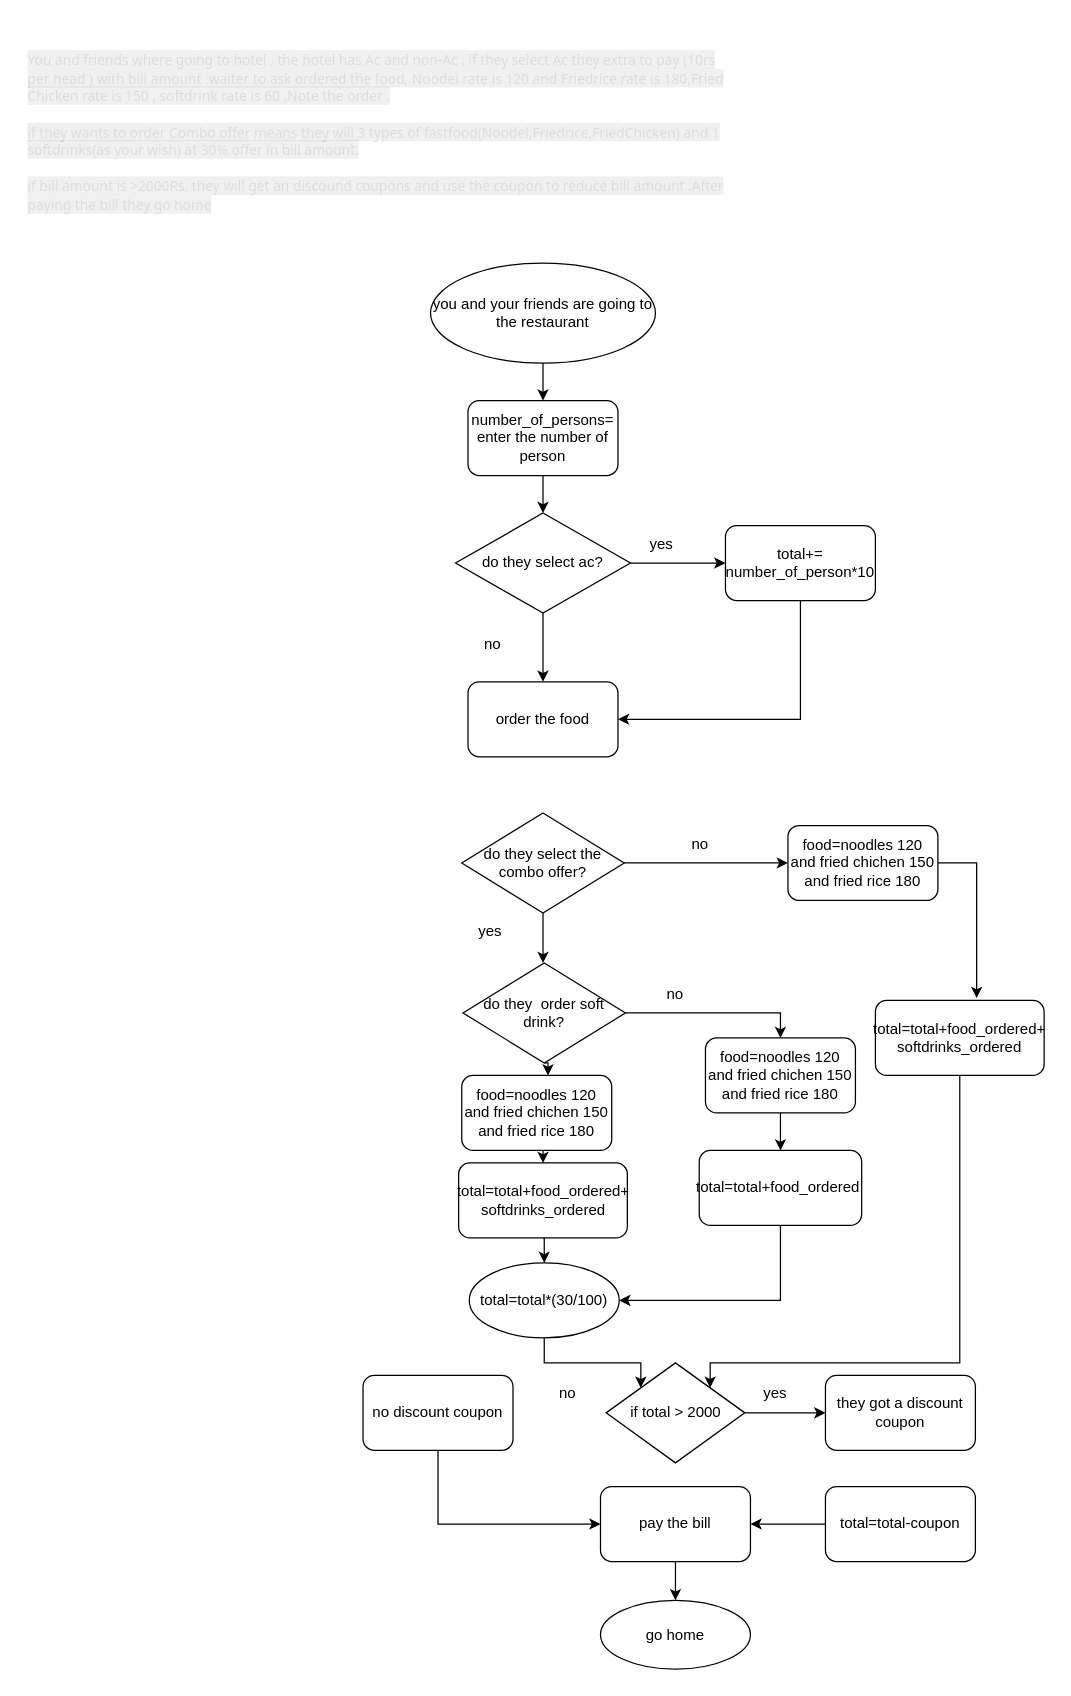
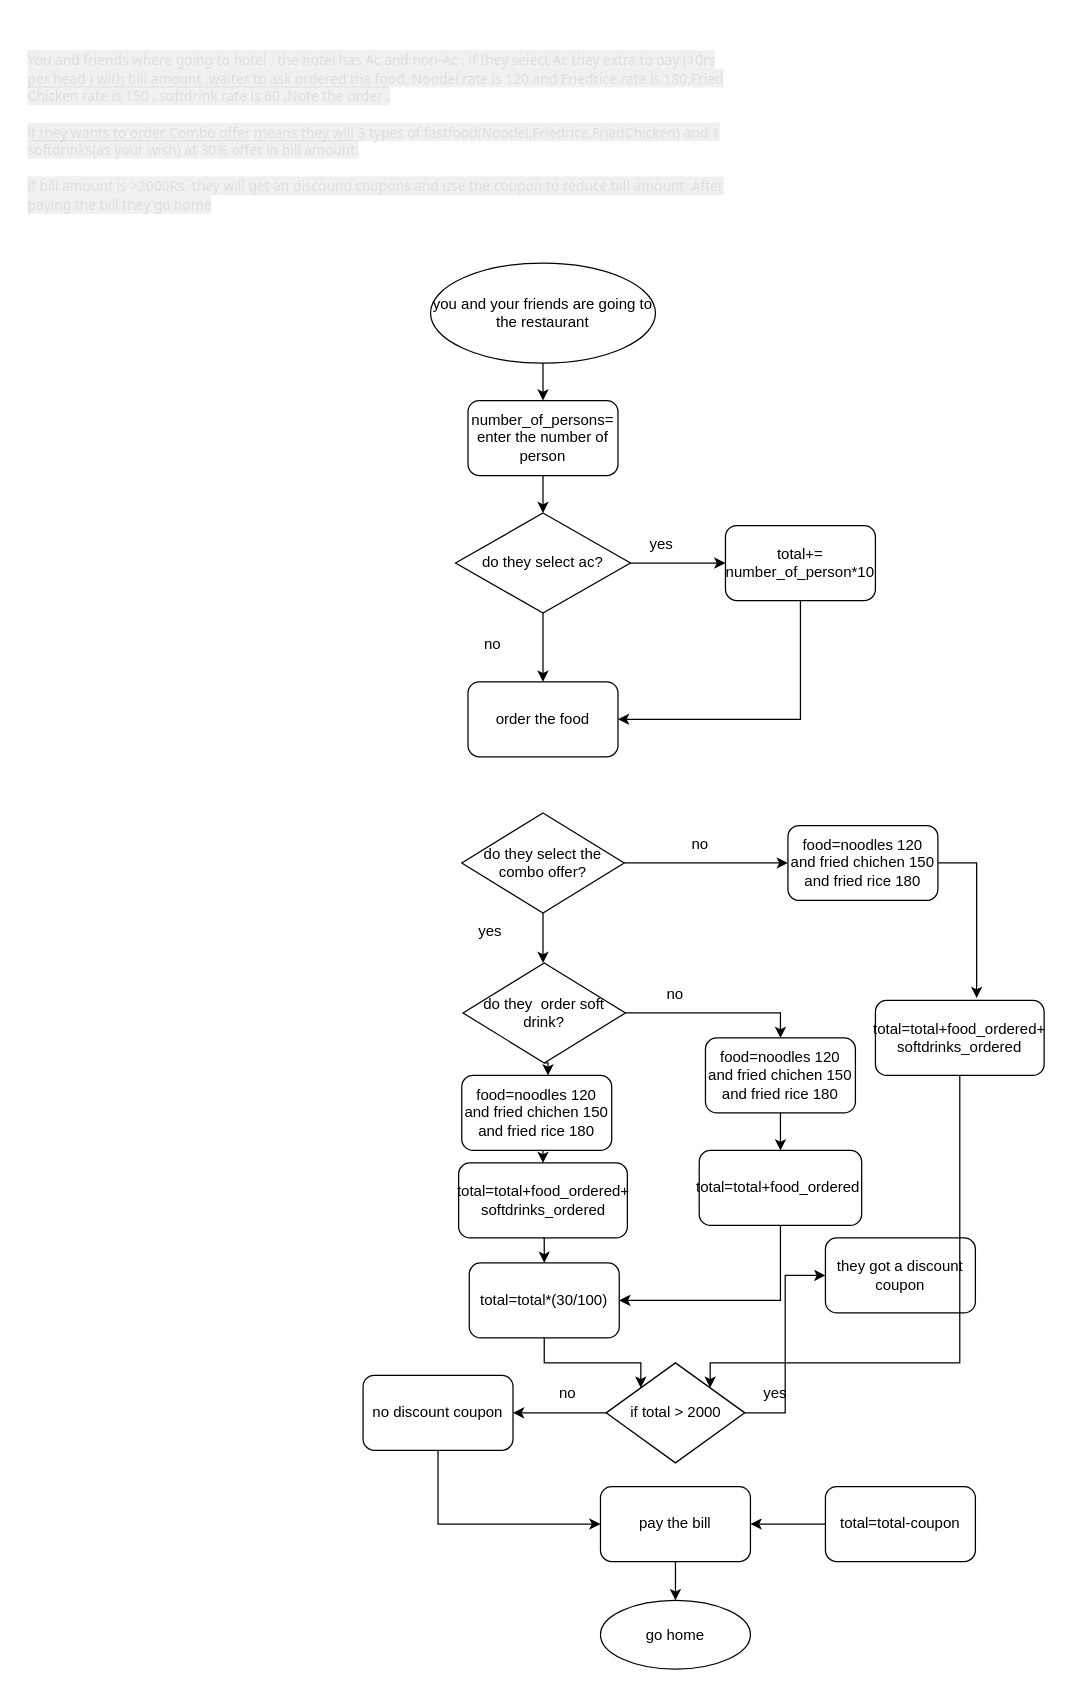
(544, 1301) -> (544, 1301)
none -> (564, 1413)
(901, 1413) -> (901, 1276)
